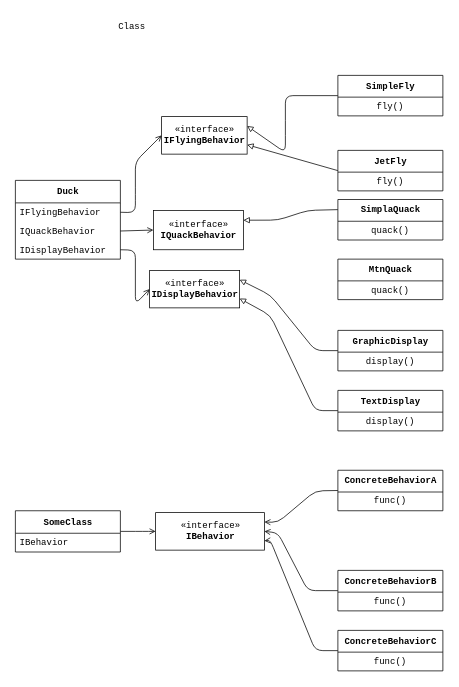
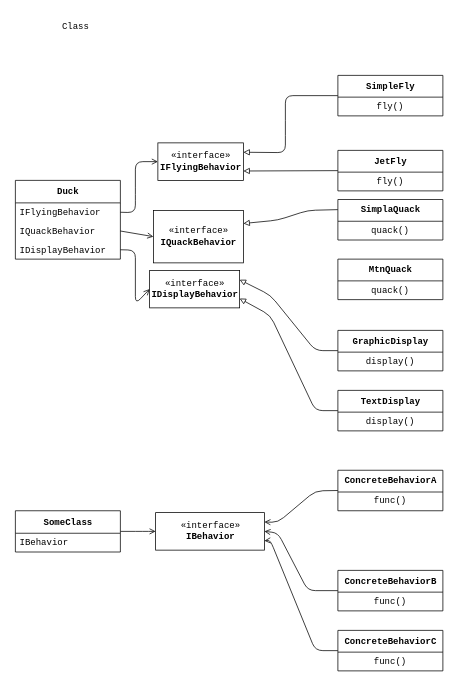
(132, 27) -> (75, 27)
(204, 135) -> (201, 162)
(198, 230) -> (198, 237)
